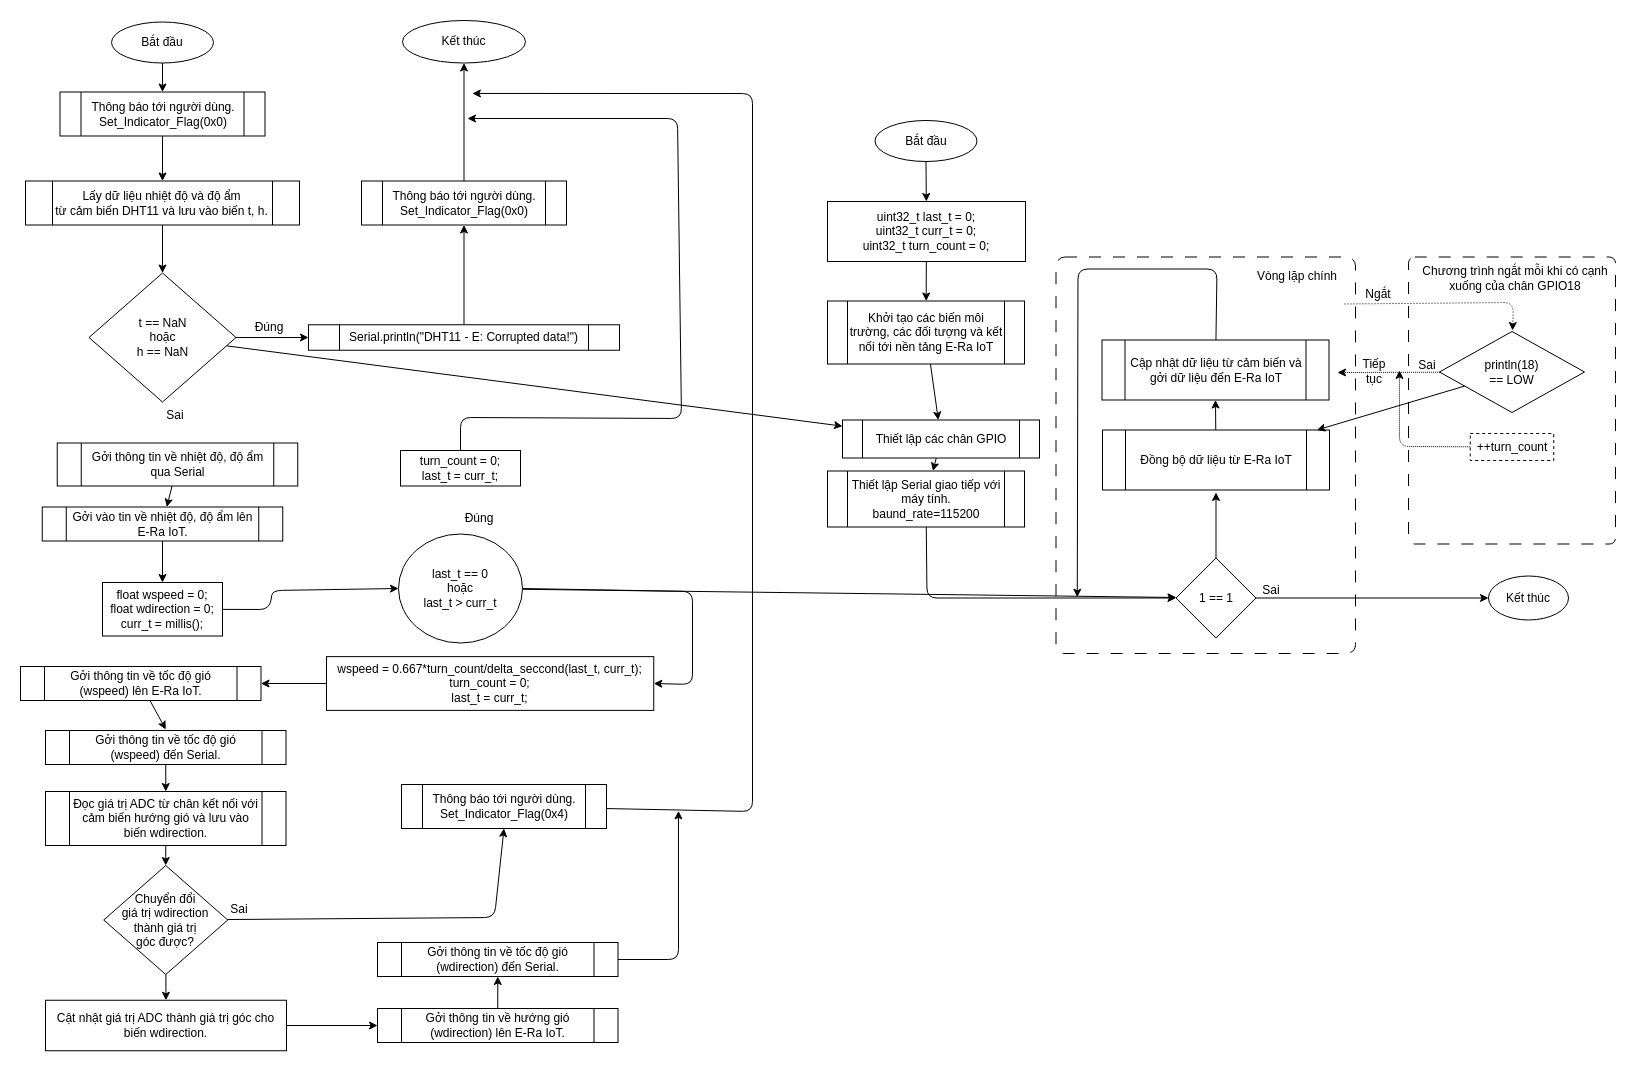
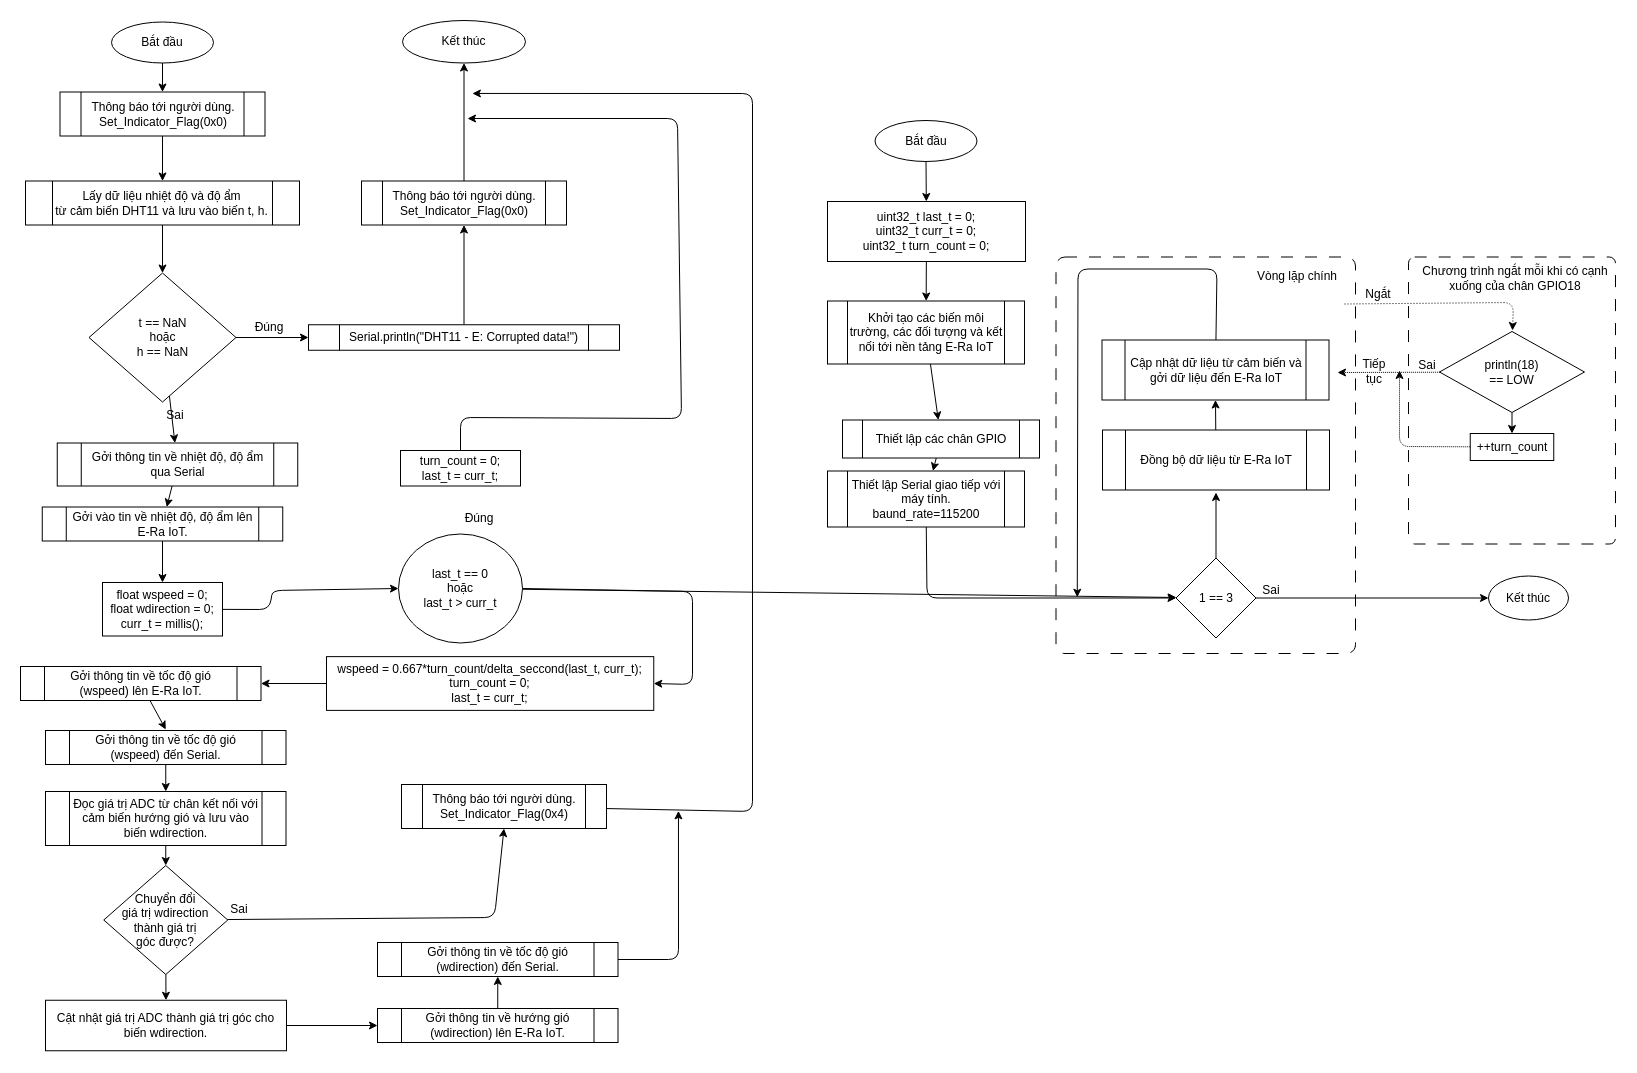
(531, 386) -> (172, 416)
(1393, 407) -> (1512, 420)
(1512, 447) -> (1512, 447)
(1217, 599) -> (1217, 599)
